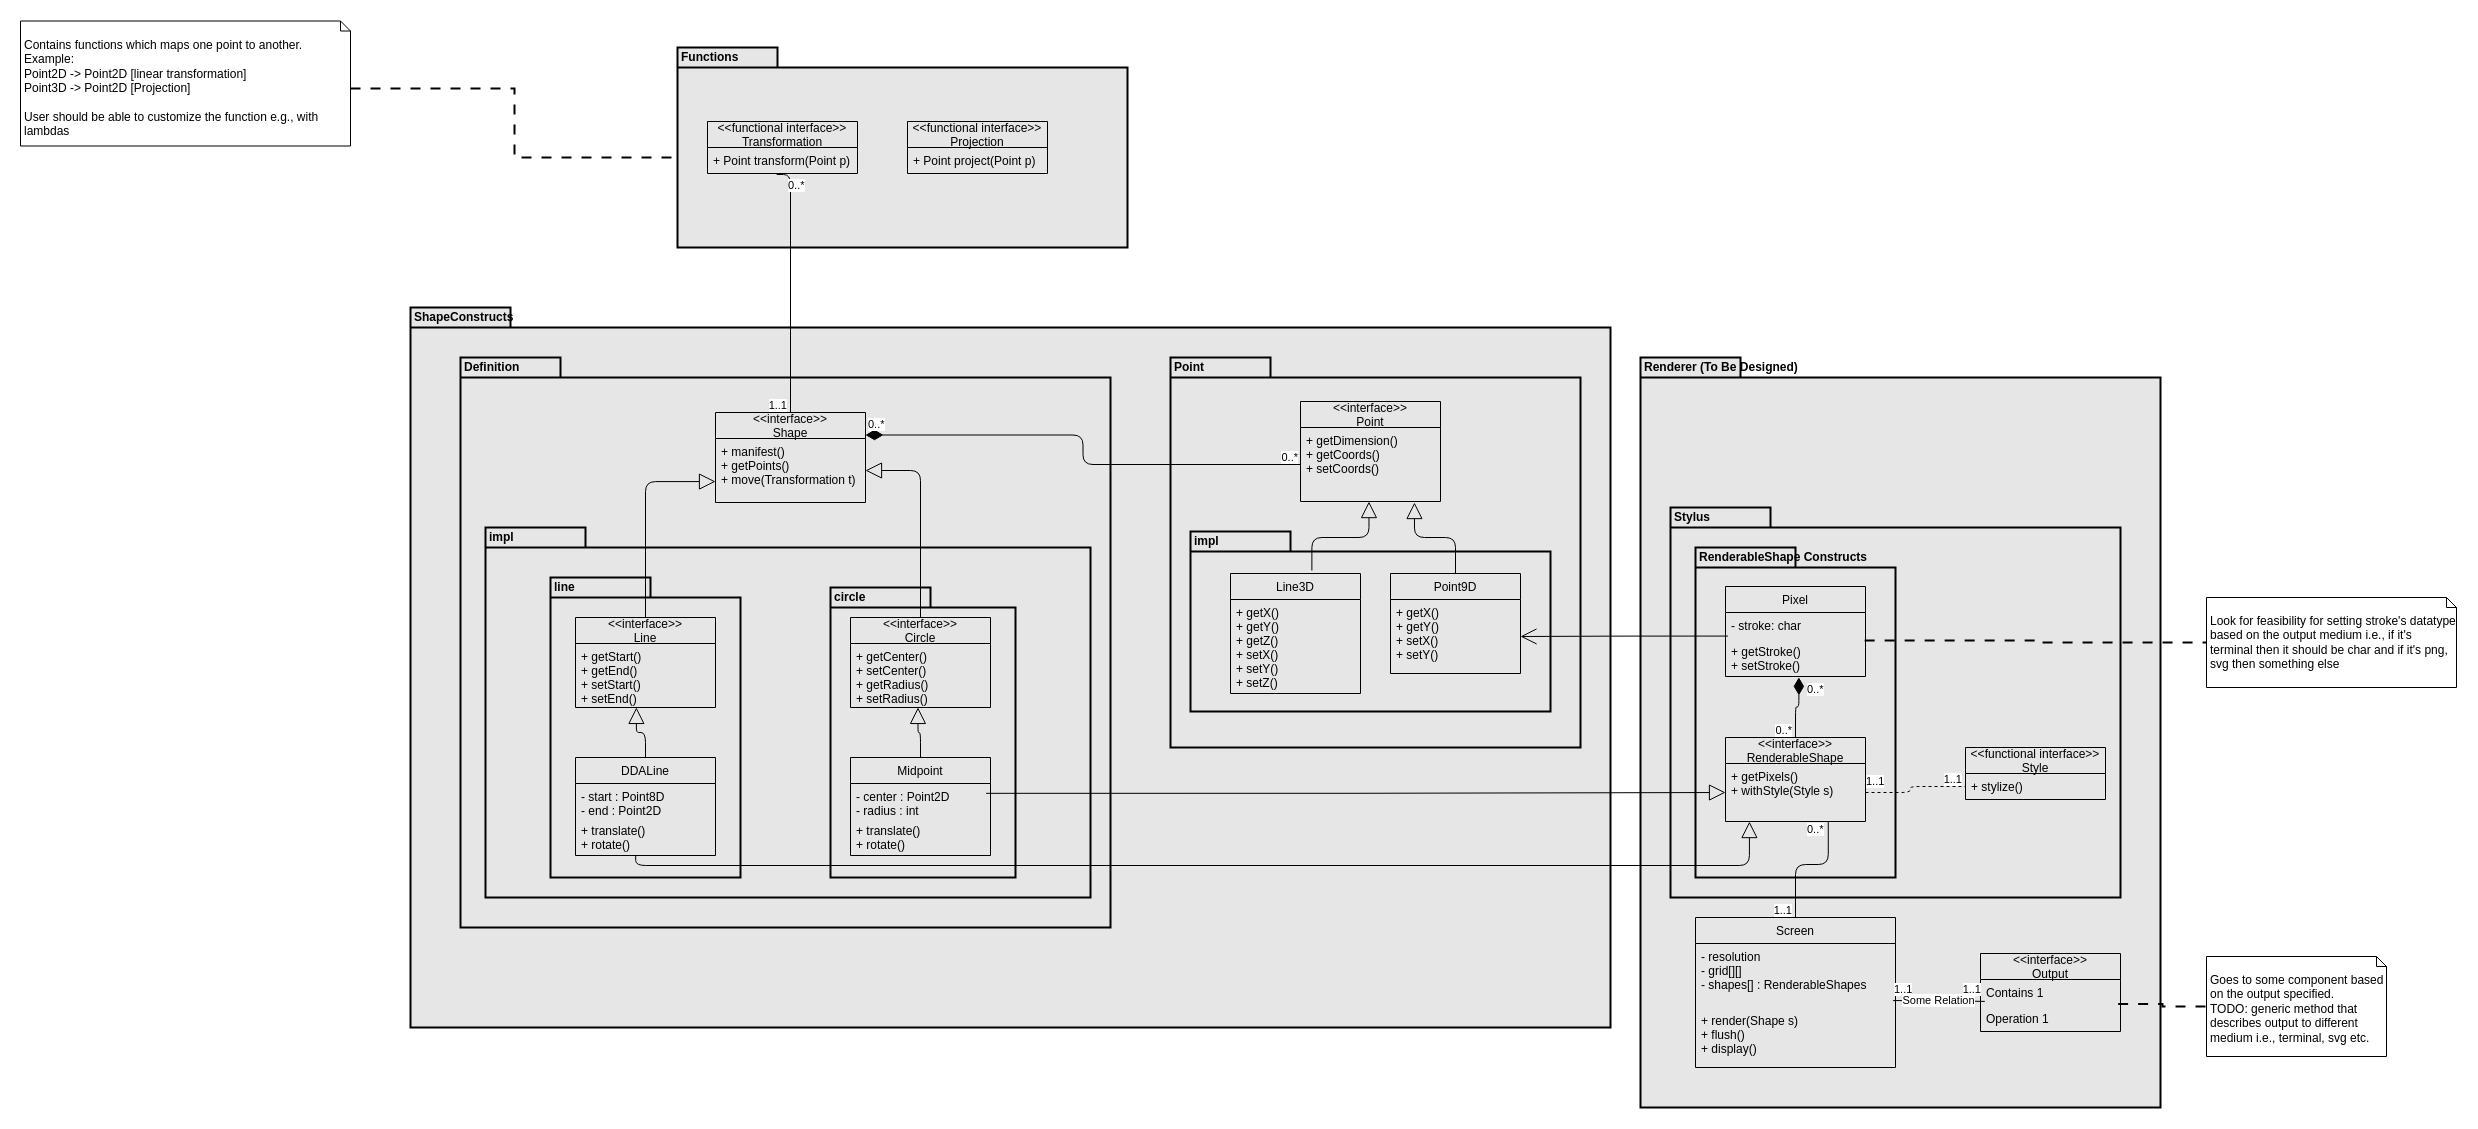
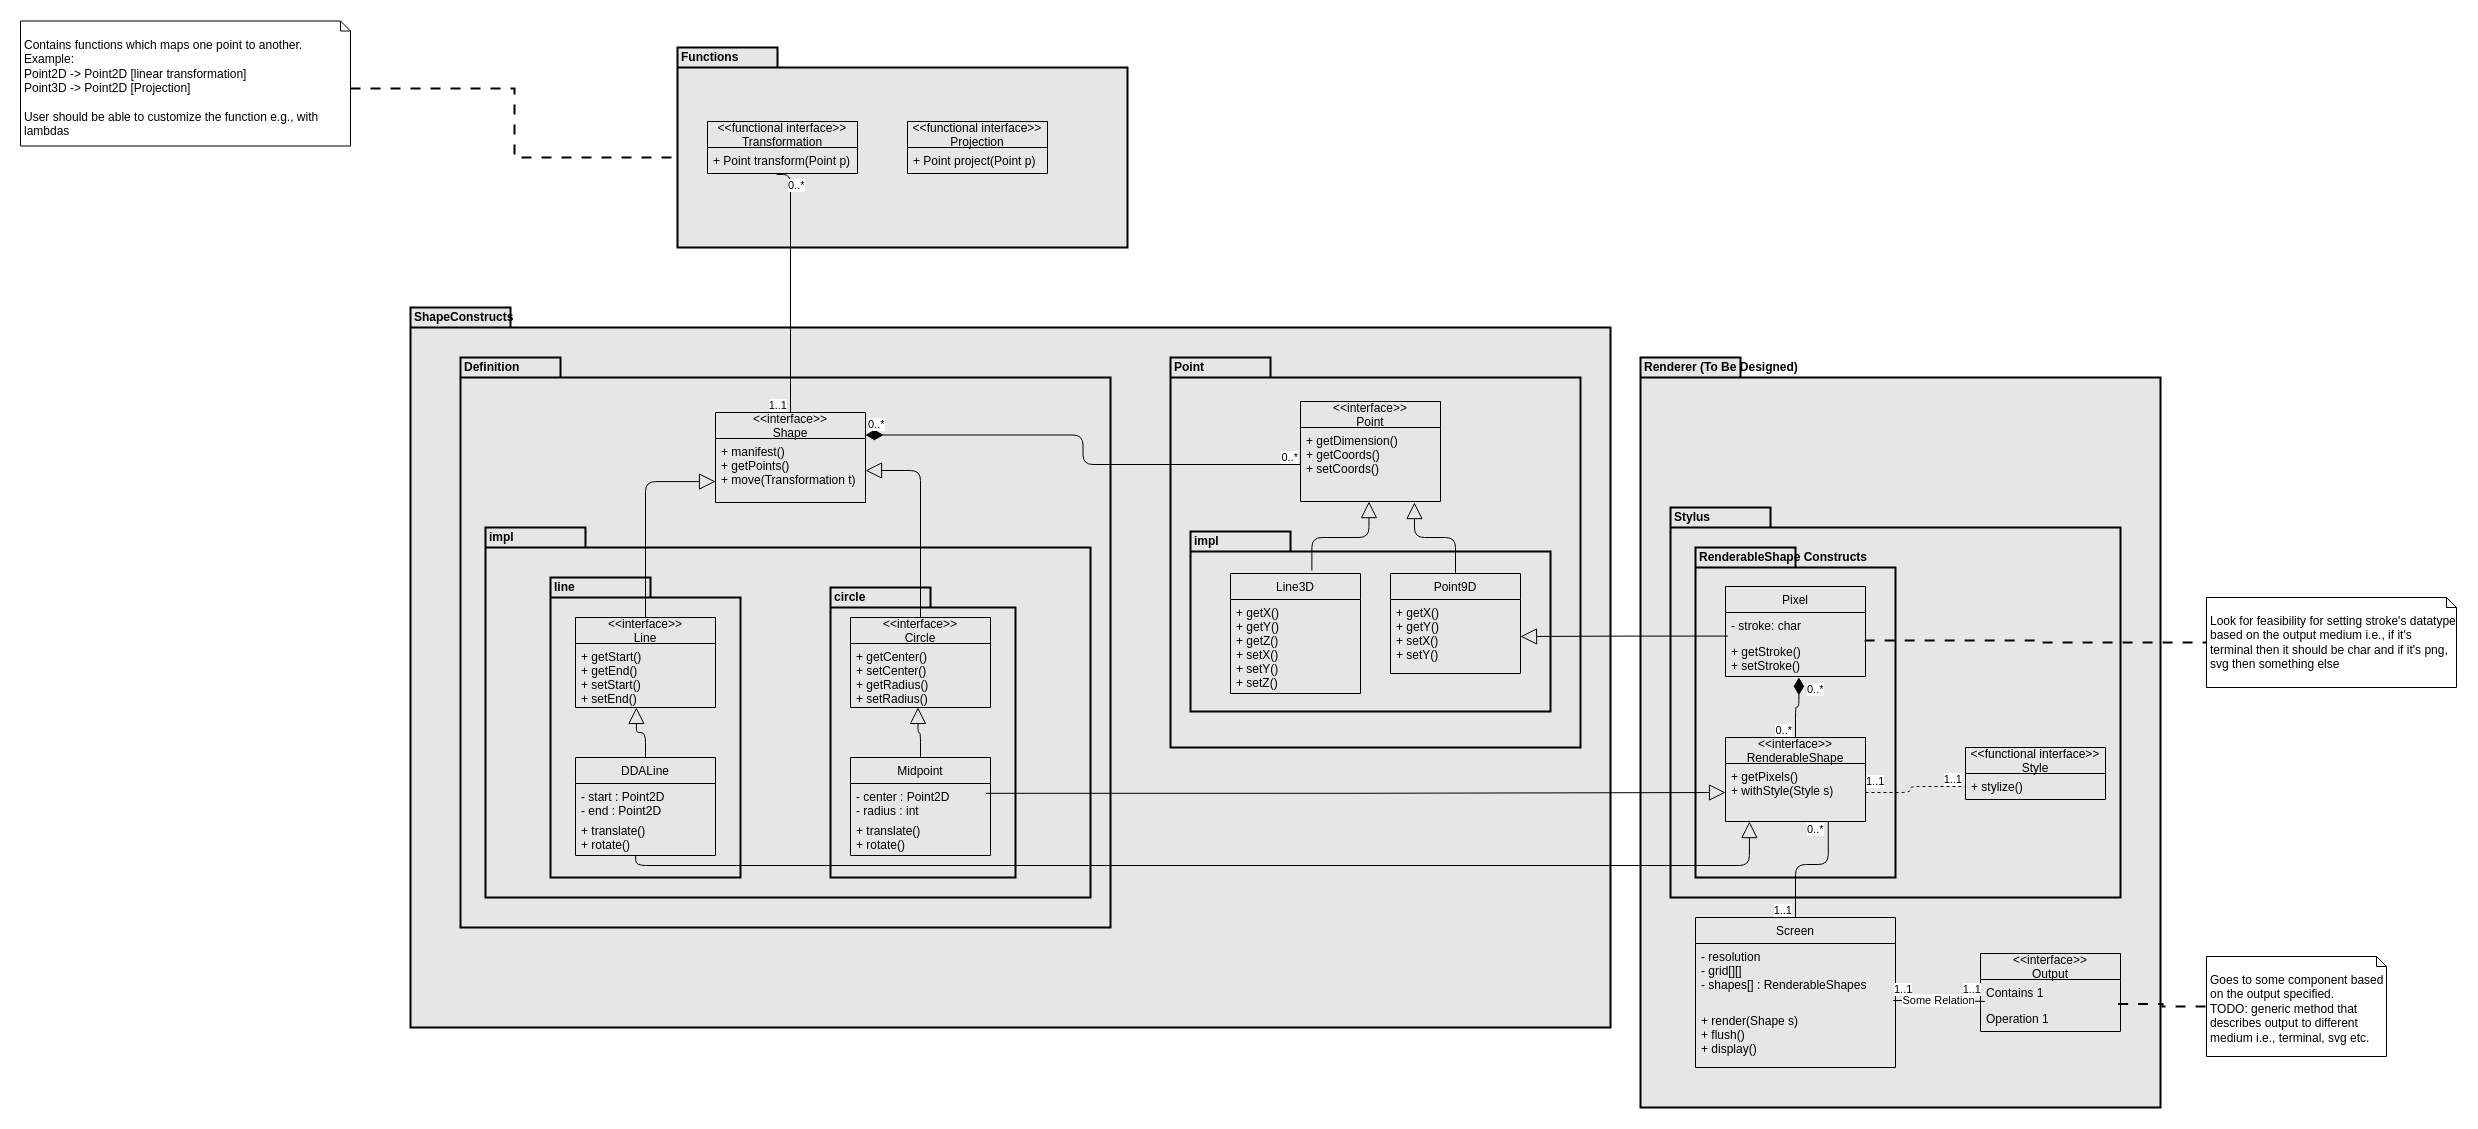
(1531, 636) -> (1538, 636)
(630, 797) -> (630, 797)
